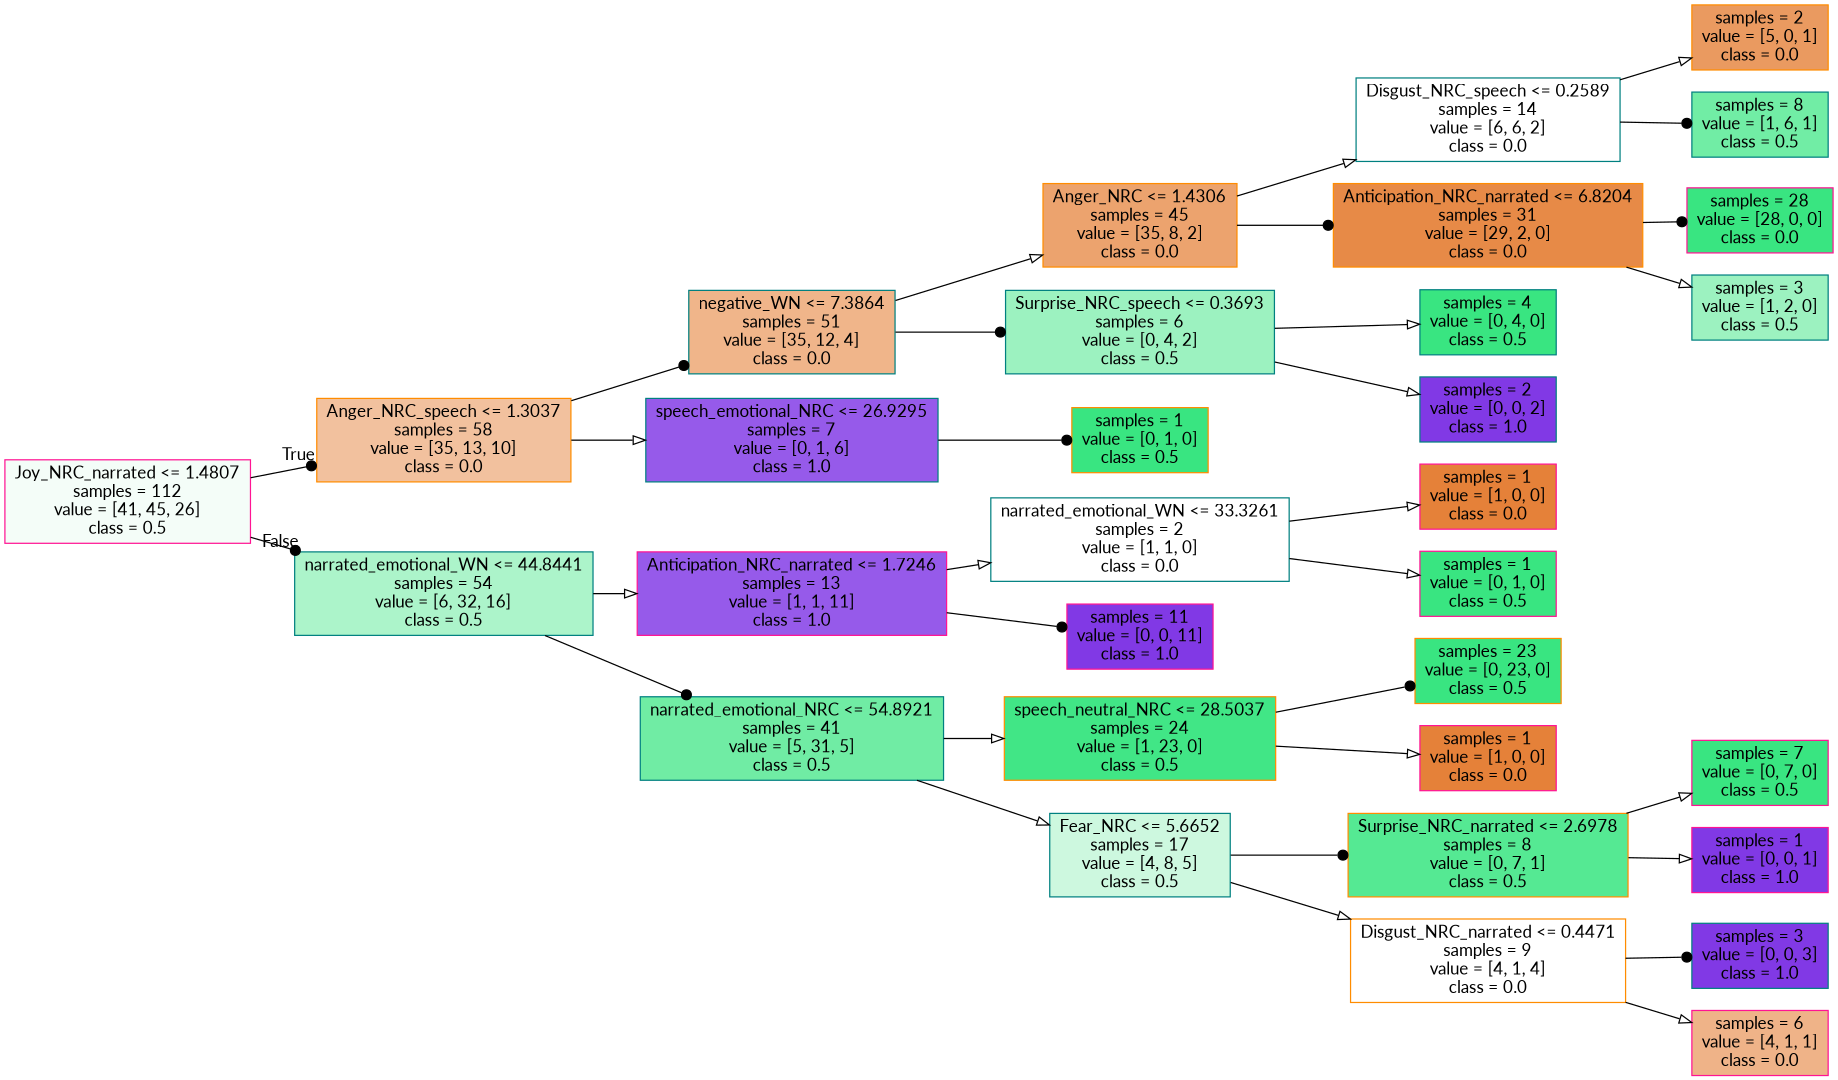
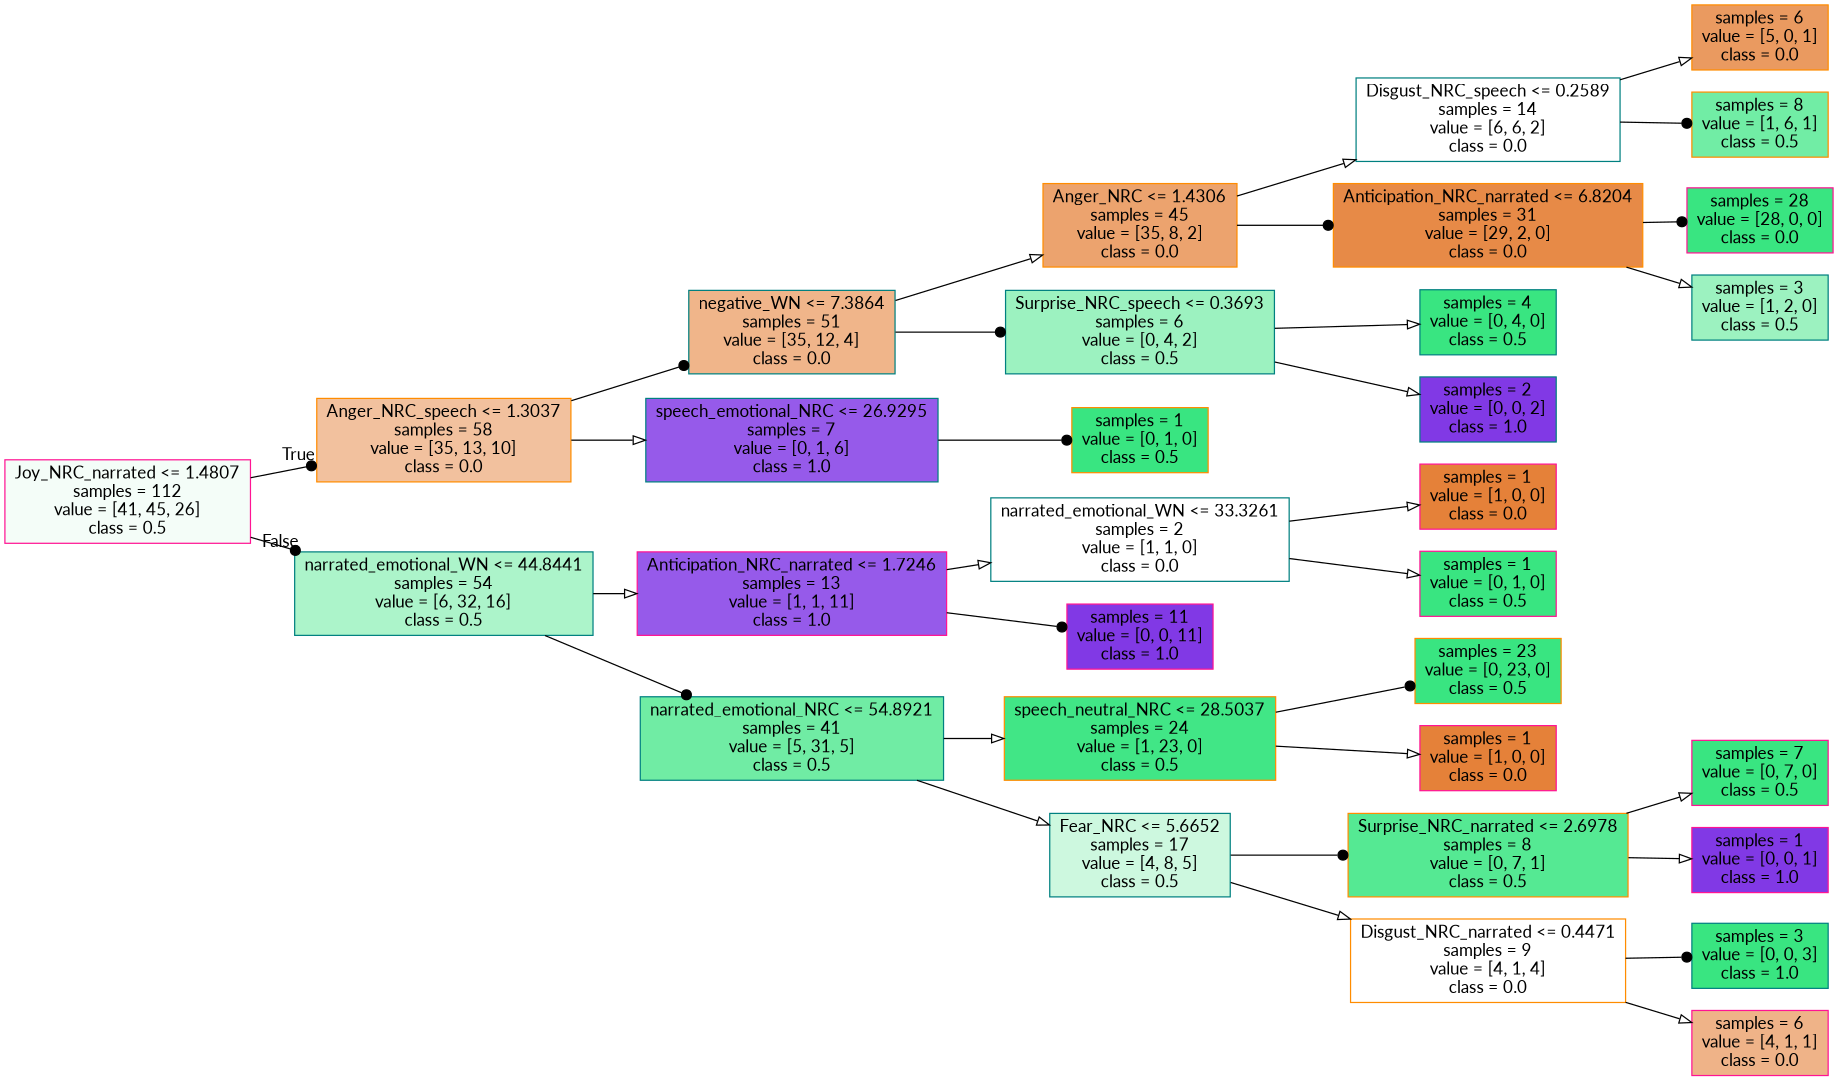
(1760, 37) -> (1760, 37)
(1760, 125) -> (1760, 125)
(1760, 956) -> (1760, 956)
